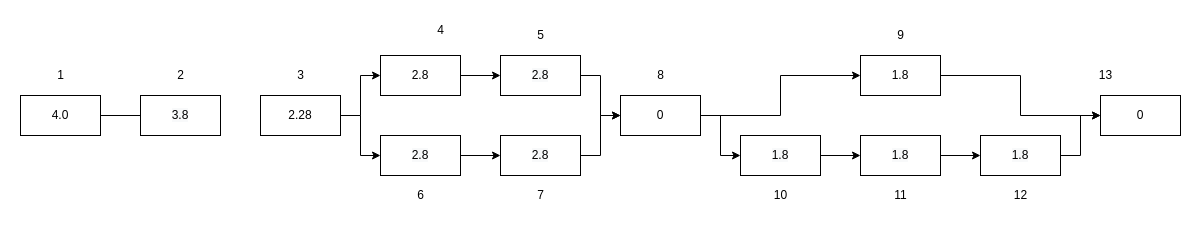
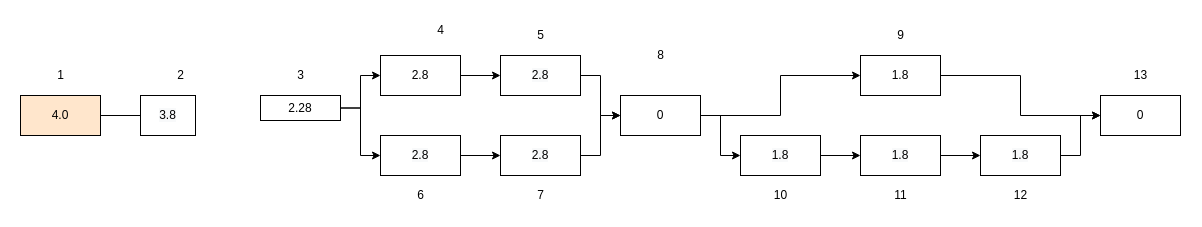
(661, 76) -> (661, 56)
(1106, 76) -> (1141, 76)
(61, 116) -> (61, 116)
(181, 116) -> (168, 116)
(301, 116) -> (301, 108)
